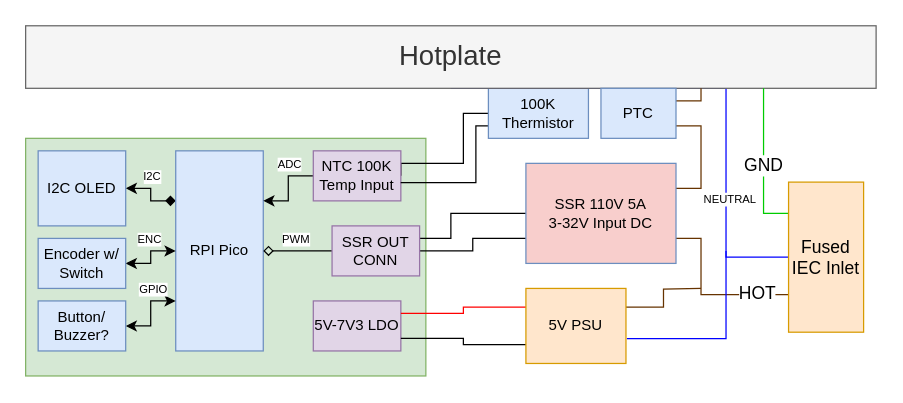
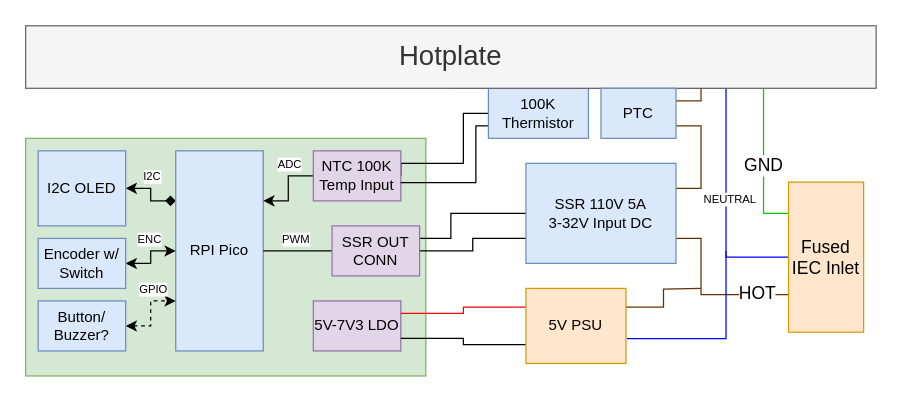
(601, 213) -> (601, 213)
(273, 251) -> (268, 251)
(151, 313) -> (151, 313)
